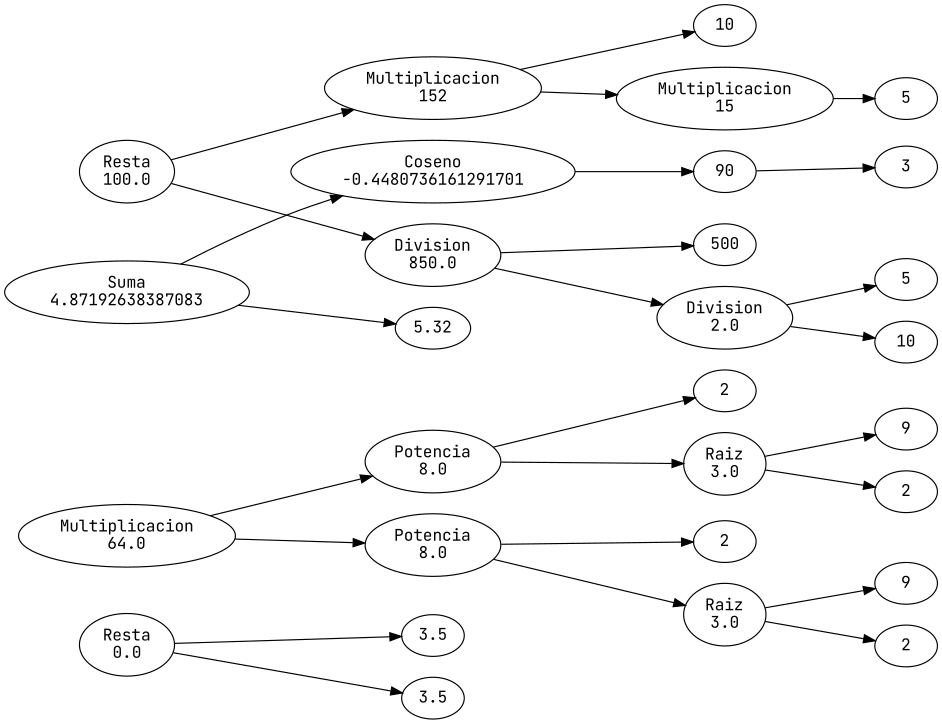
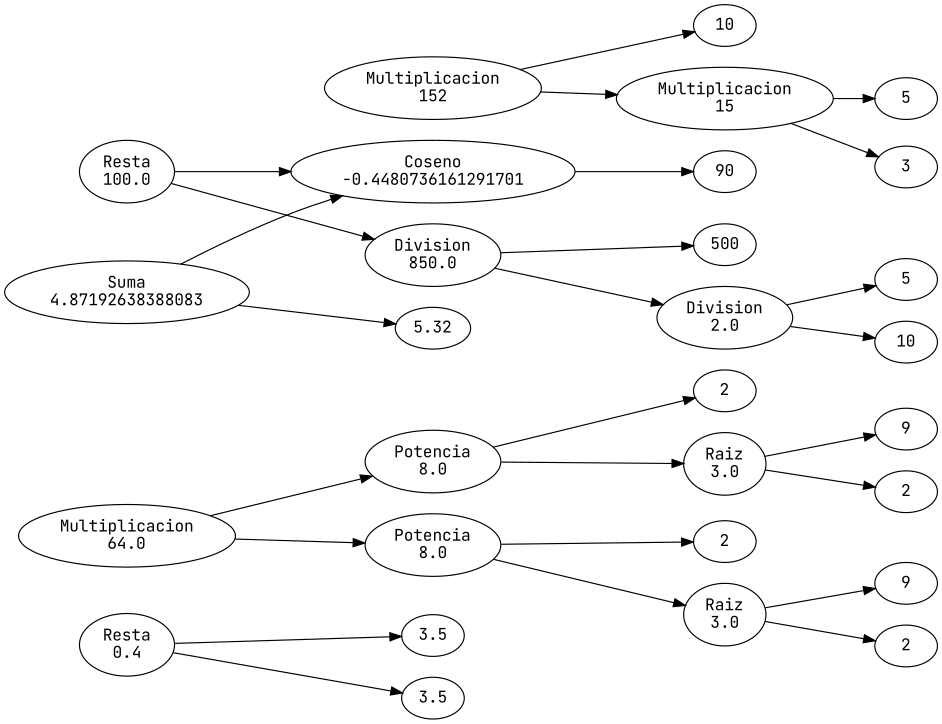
(257, 136) -> (227, 172)
(810, 169) -> (829, 138)
(127, 292) -> (127, 292)
(127, 645) -> (127, 645)
